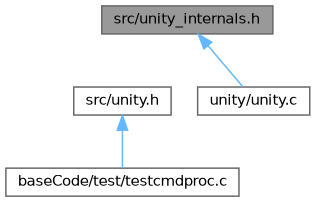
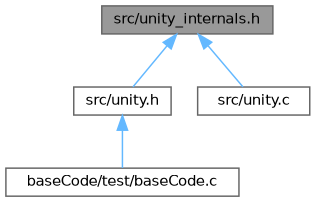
none -> (150, 66)
(254, 101) -> (254, 101)
(122, 182) -> (122, 182)
